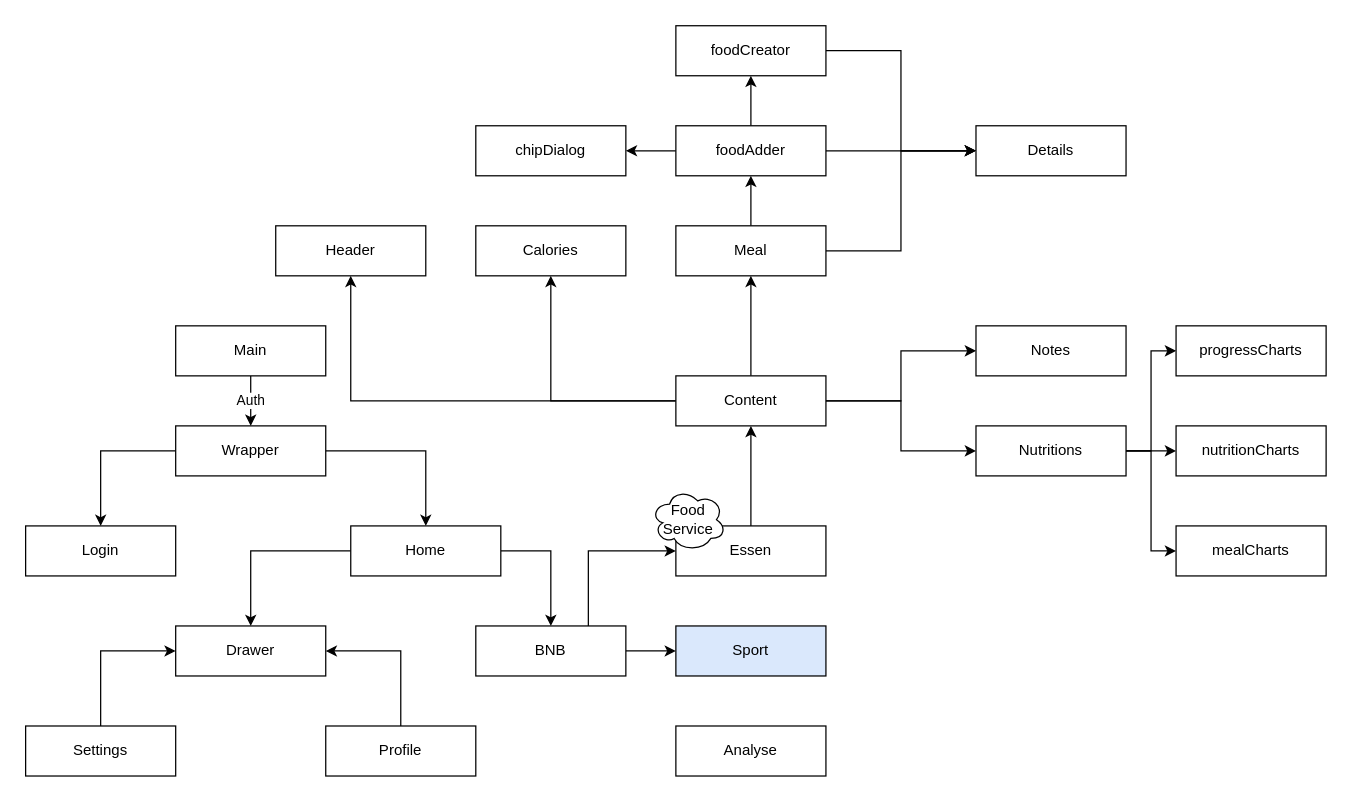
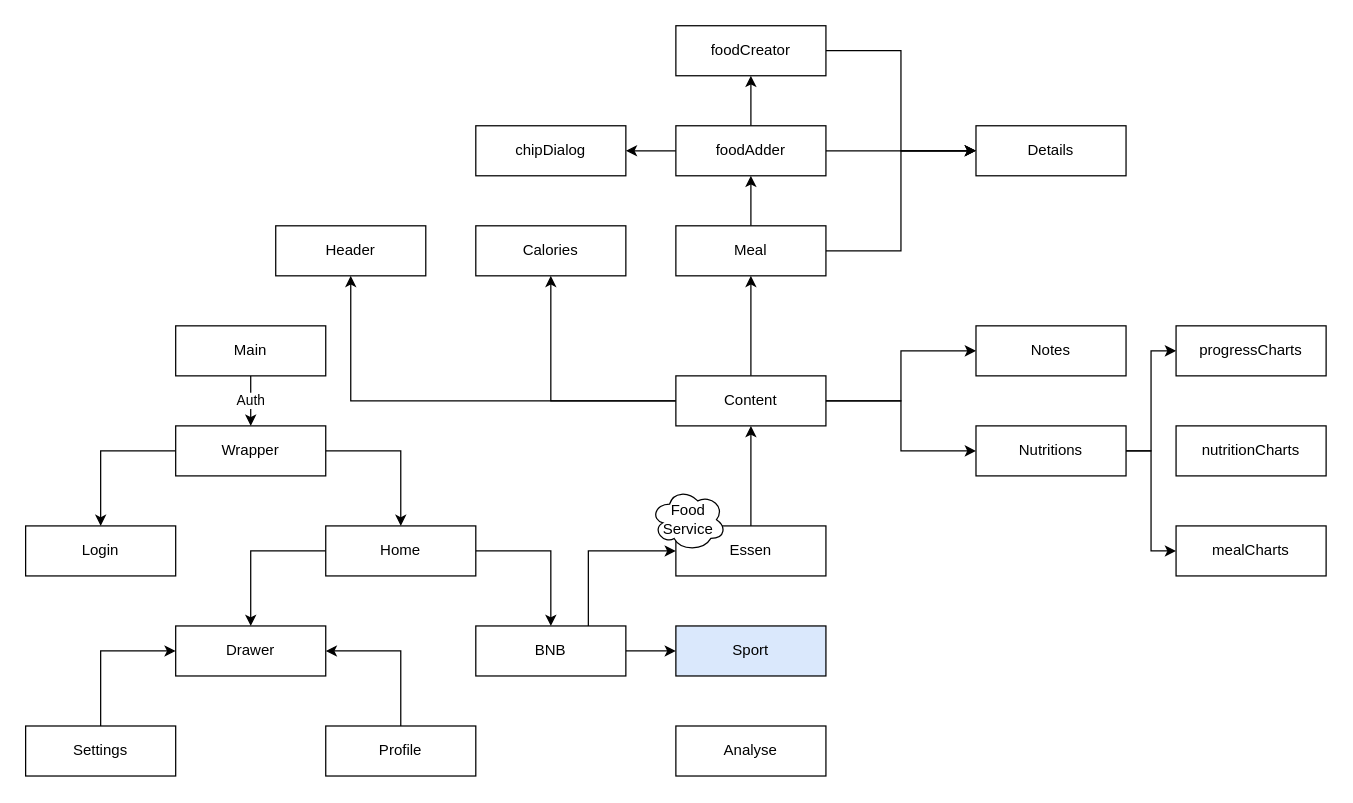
(1160, 451) -> none
(426, 551) -> (401, 551)
